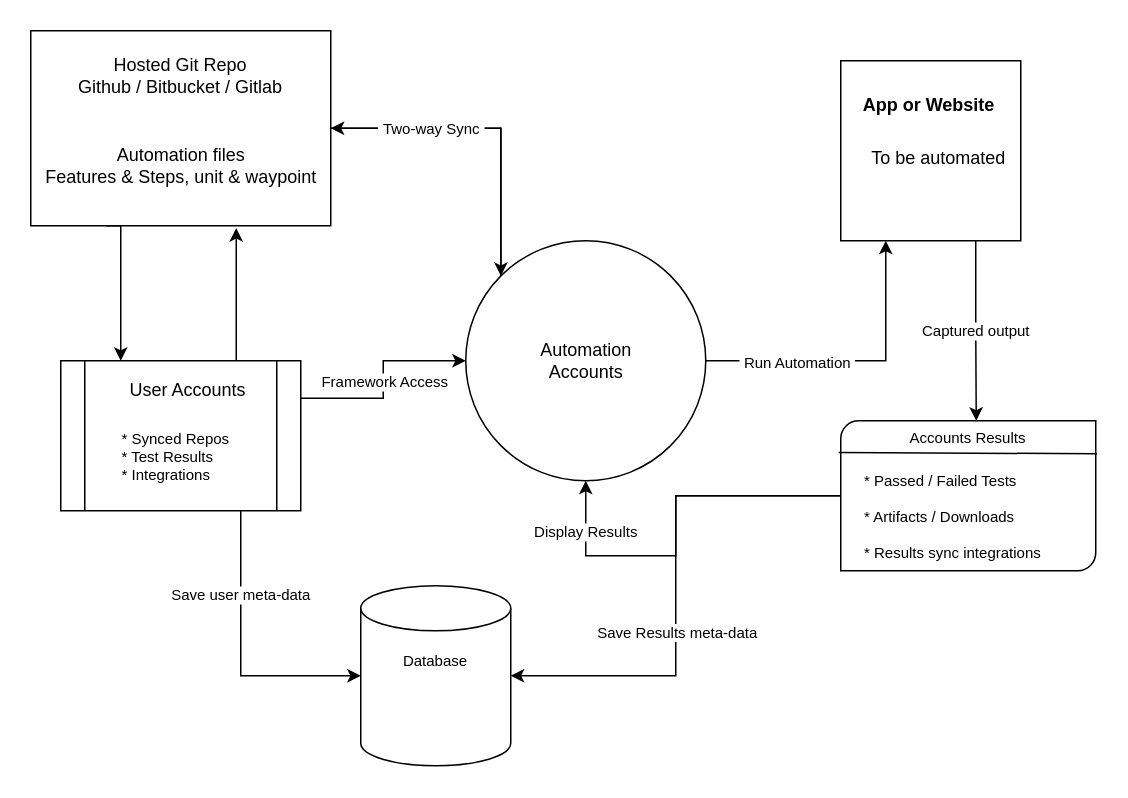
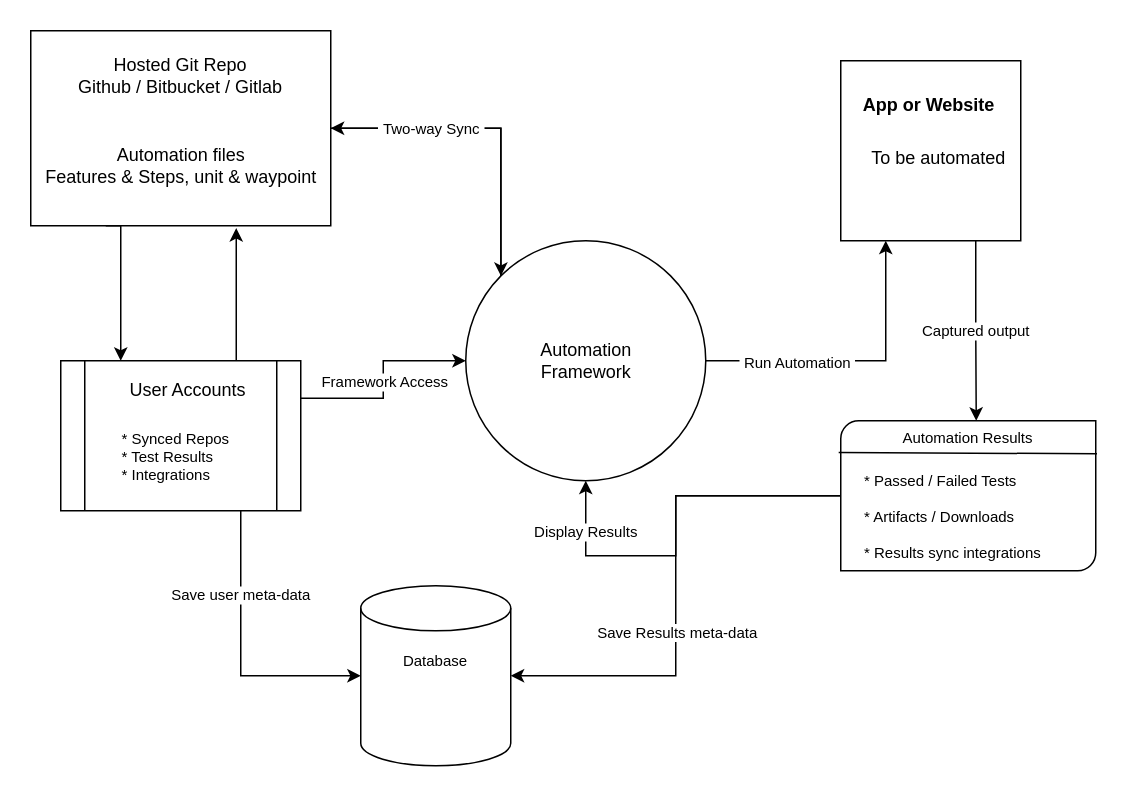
(587, 361) -> (587, 361)
(968, 437) -> (968, 437)
